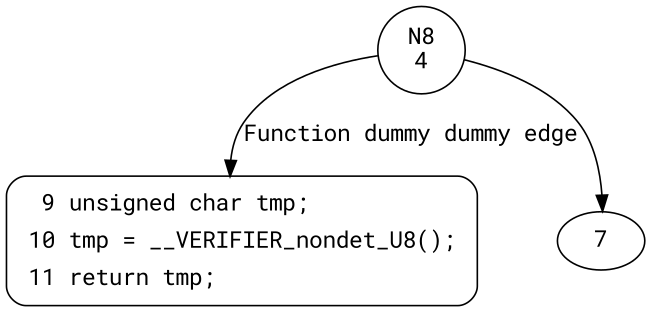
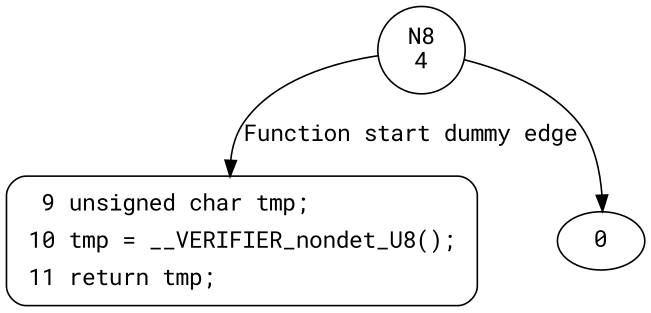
(411, 135) -> (411, 135)
(601, 241) -> (601, 241)
